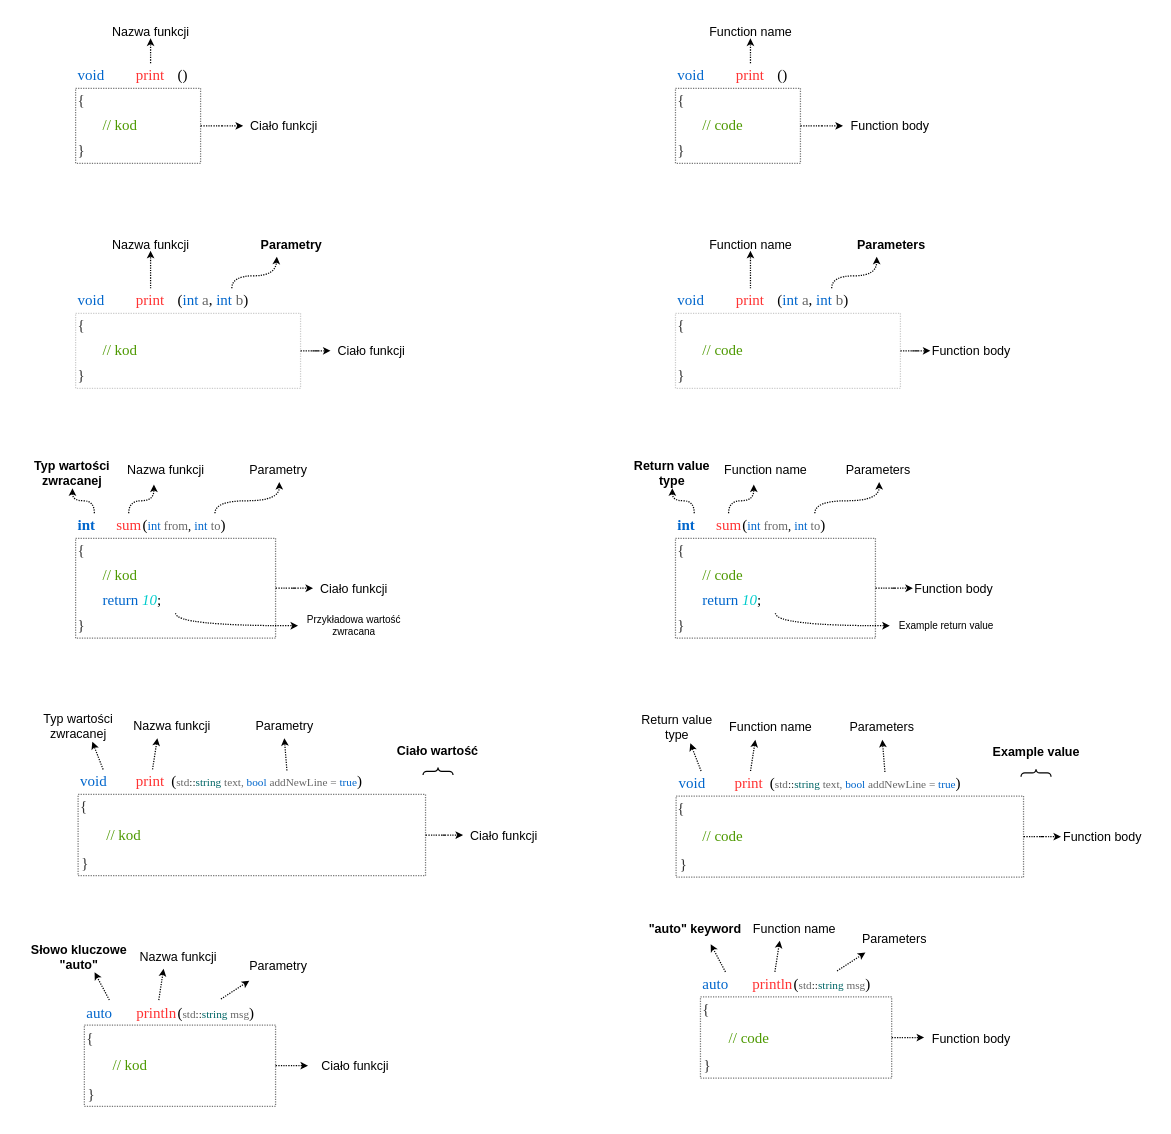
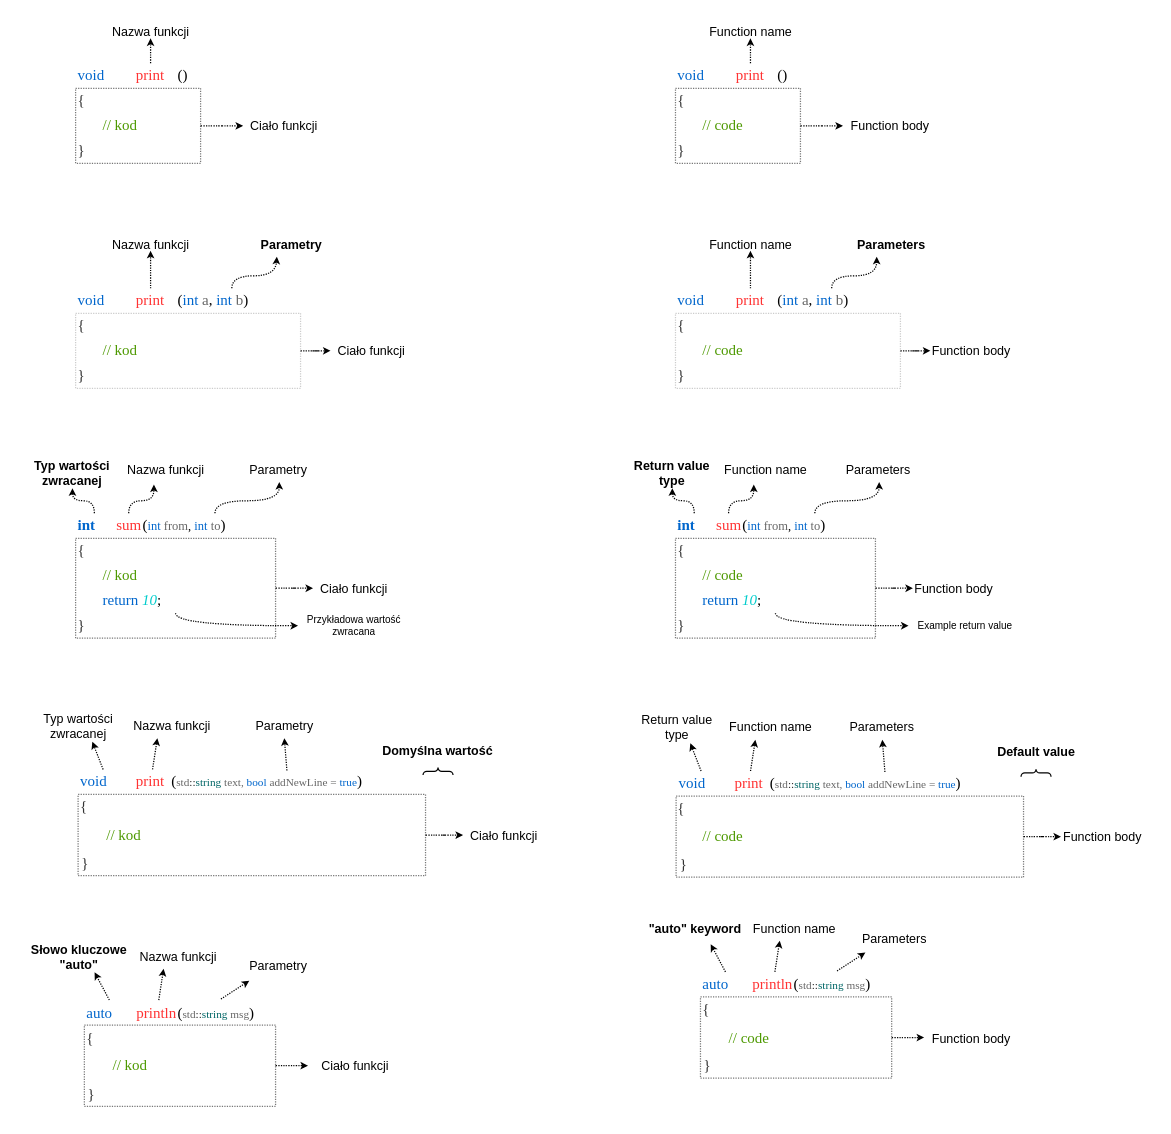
(946, 626) -> (965, 626)
(438, 751) -> (438, 751)
(1037, 752) -> (1037, 752)
